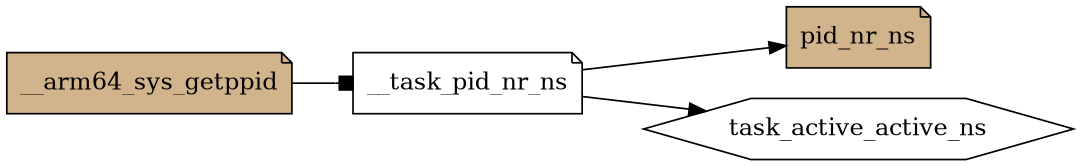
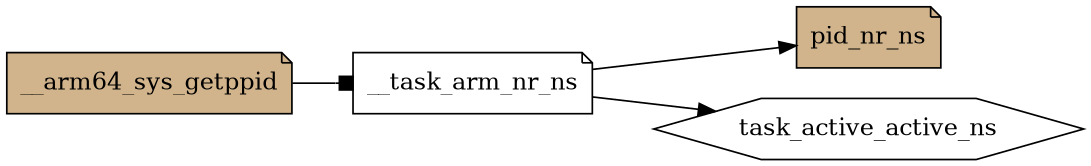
(468, 83) -> (473, 83)
